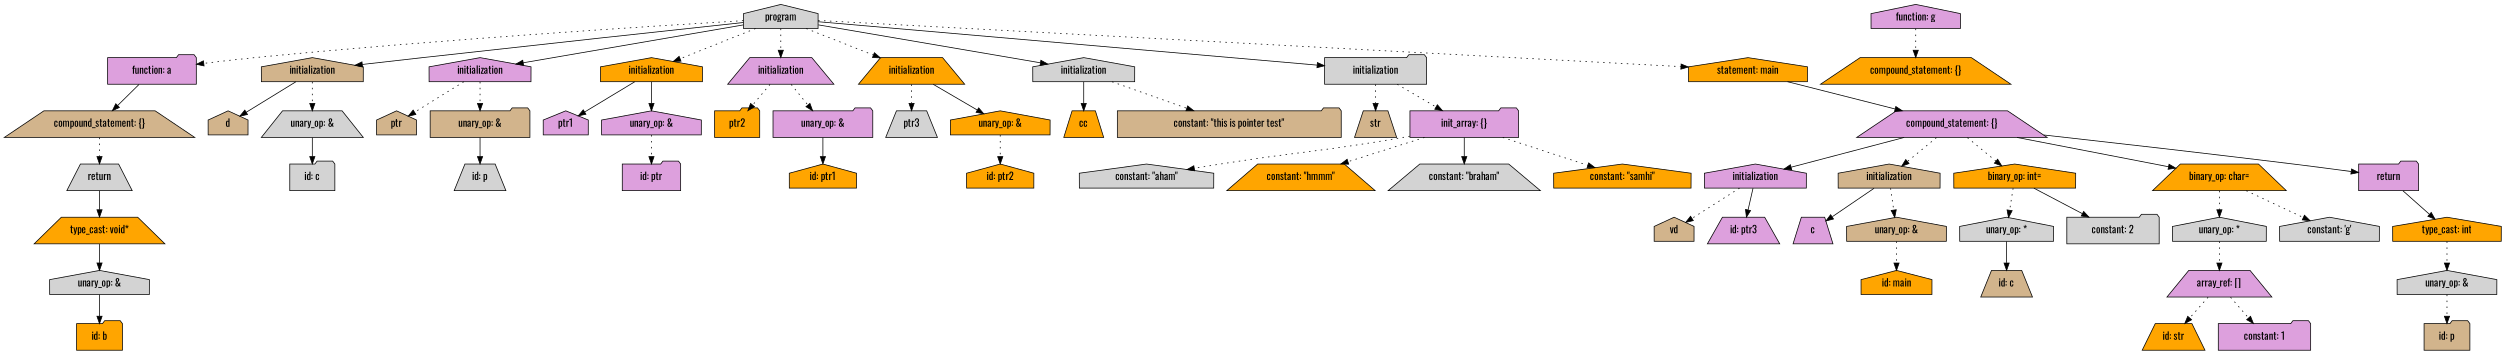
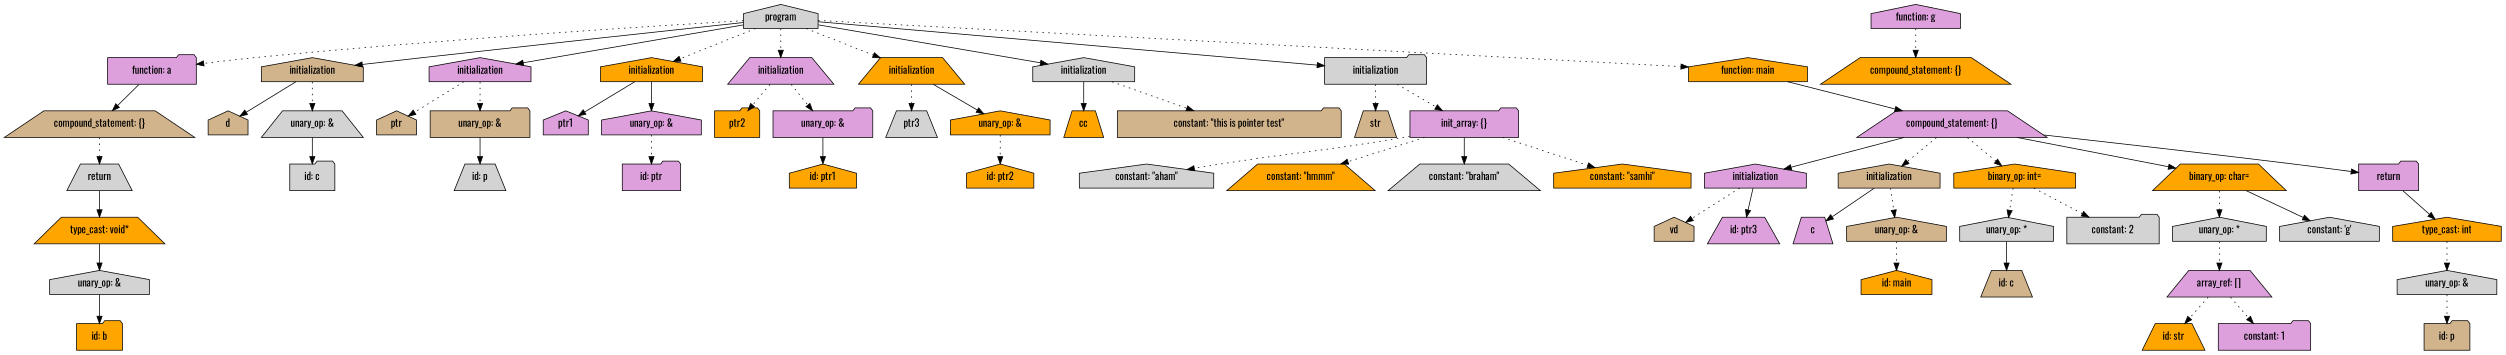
(1748, 71) -> (1748, 71)
(2058, 201) -> (2058, 201)
(2275, 204) -> (2275, 204)
